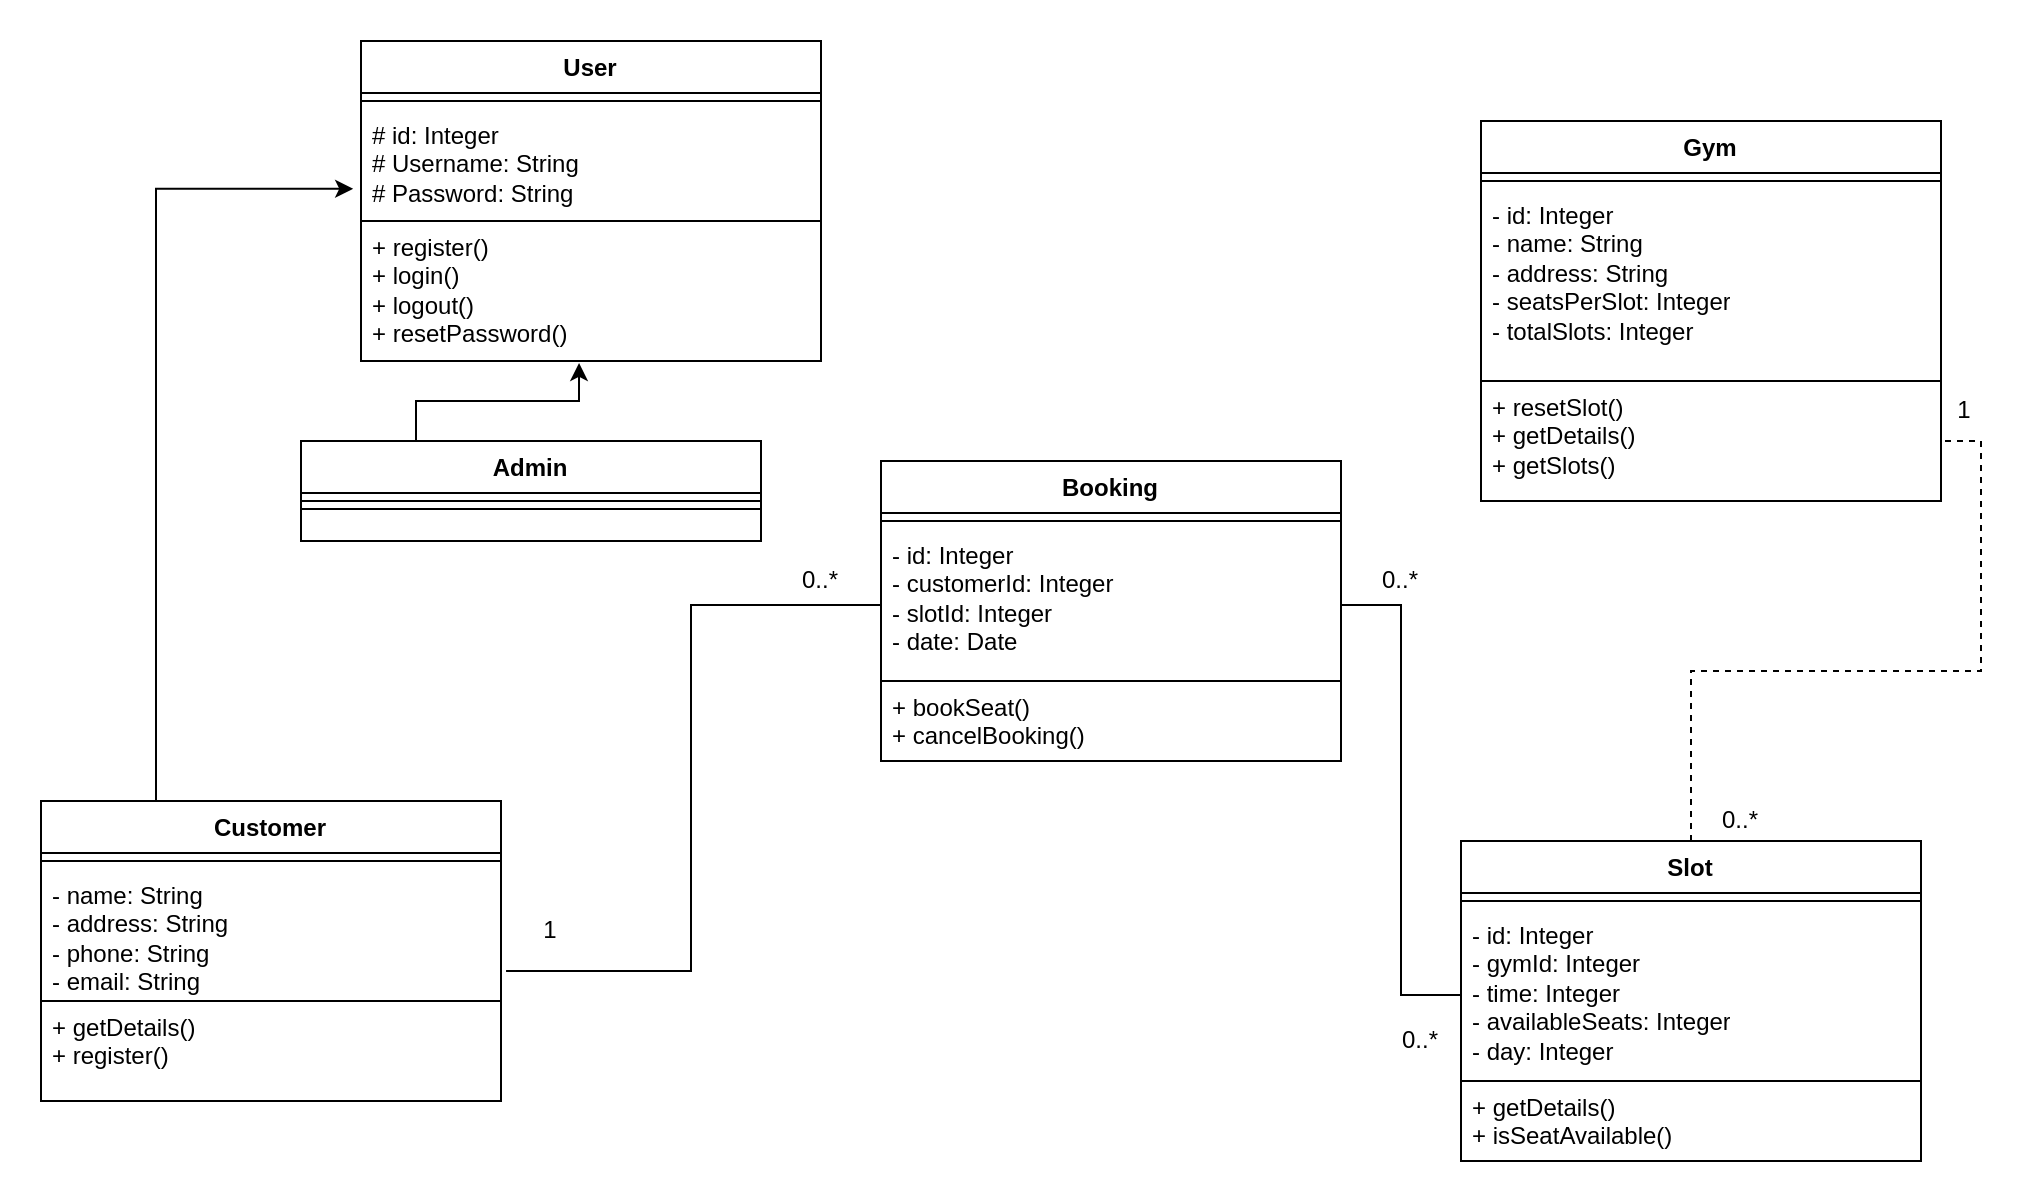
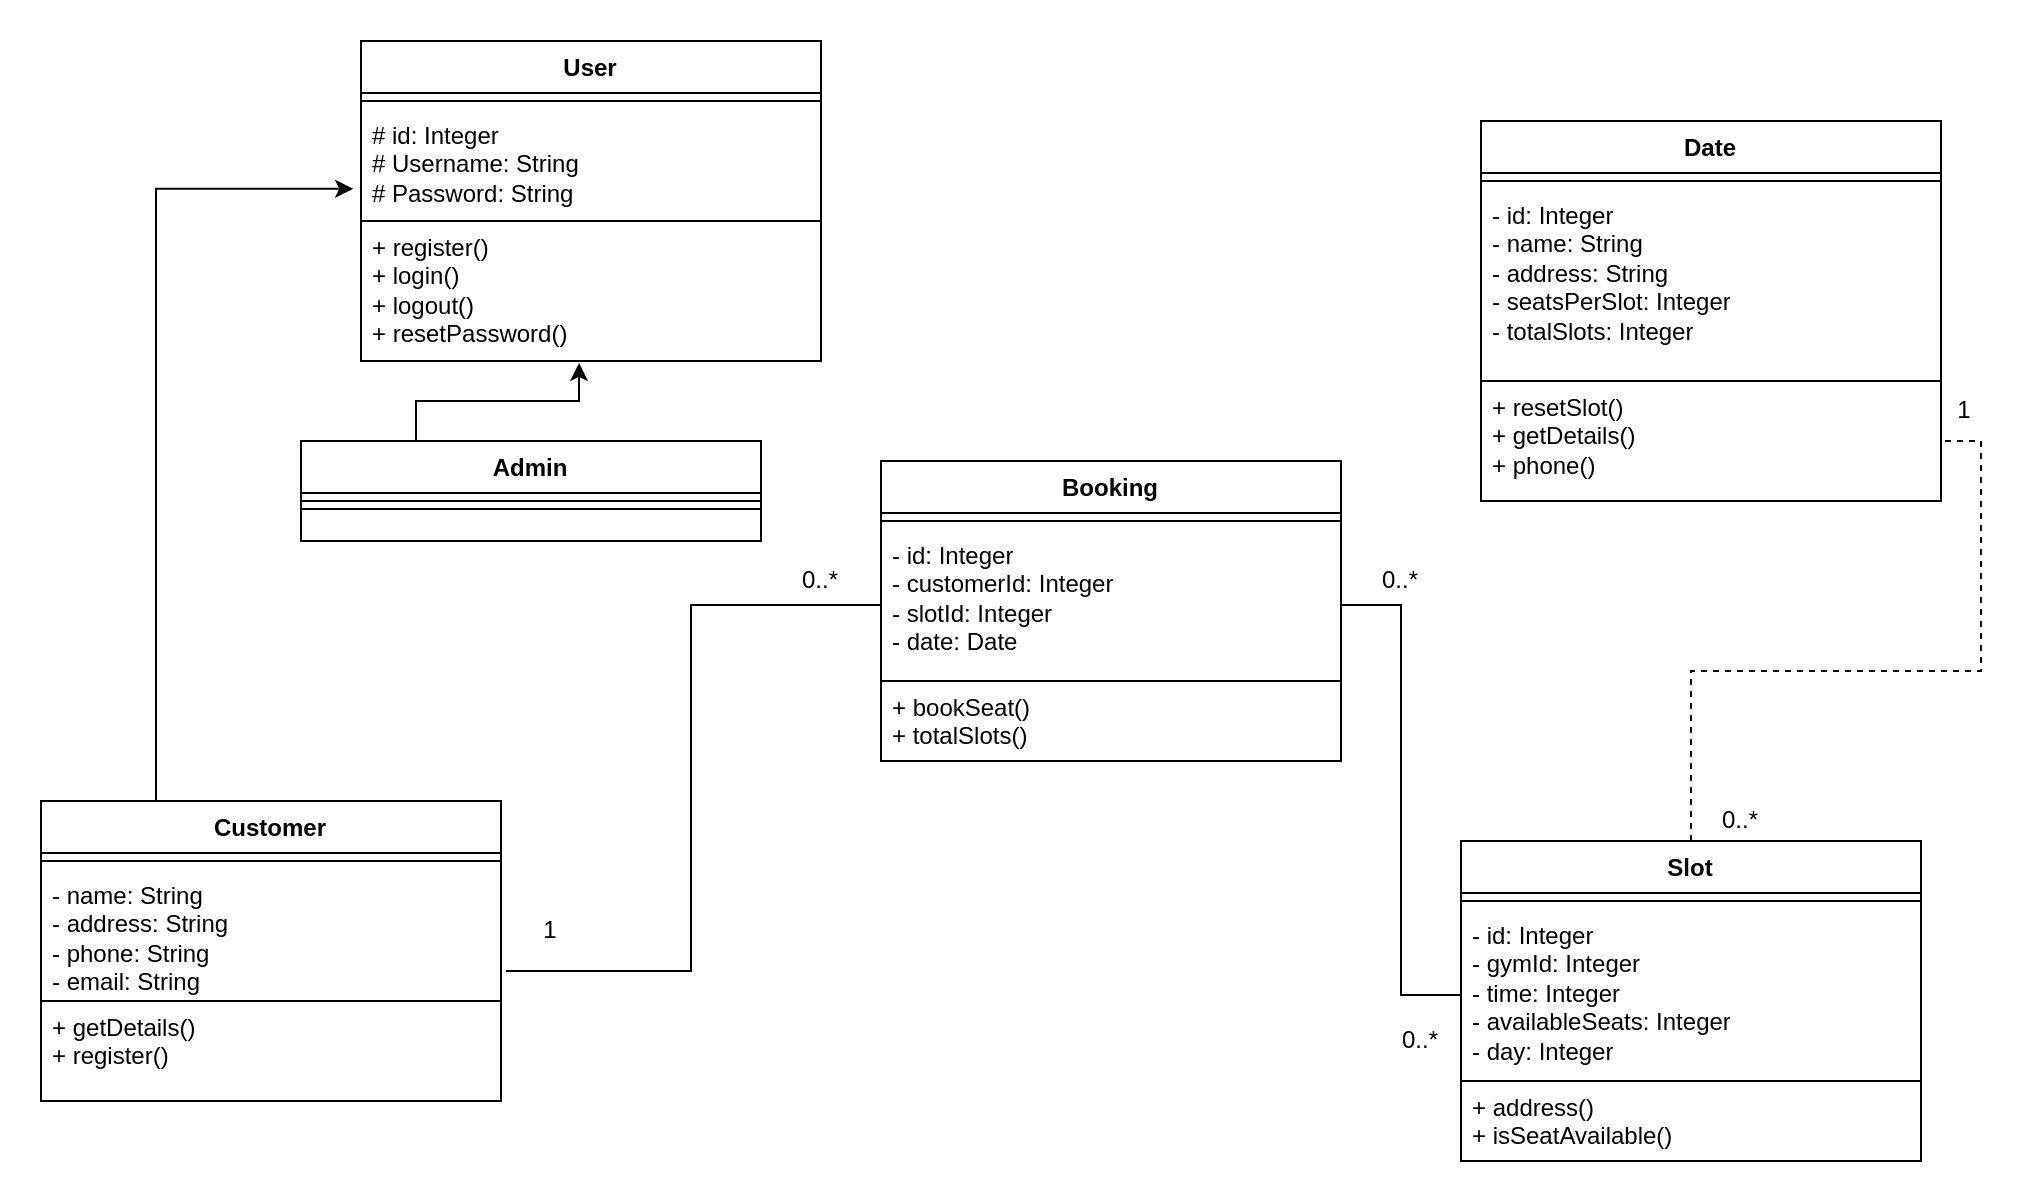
(1711, 149) -> (1711, 149)
(1578, 438) -> (1578, 438)
(998, 724) -> (978, 724)
(1585, 1124) -> (1585, 1124)
